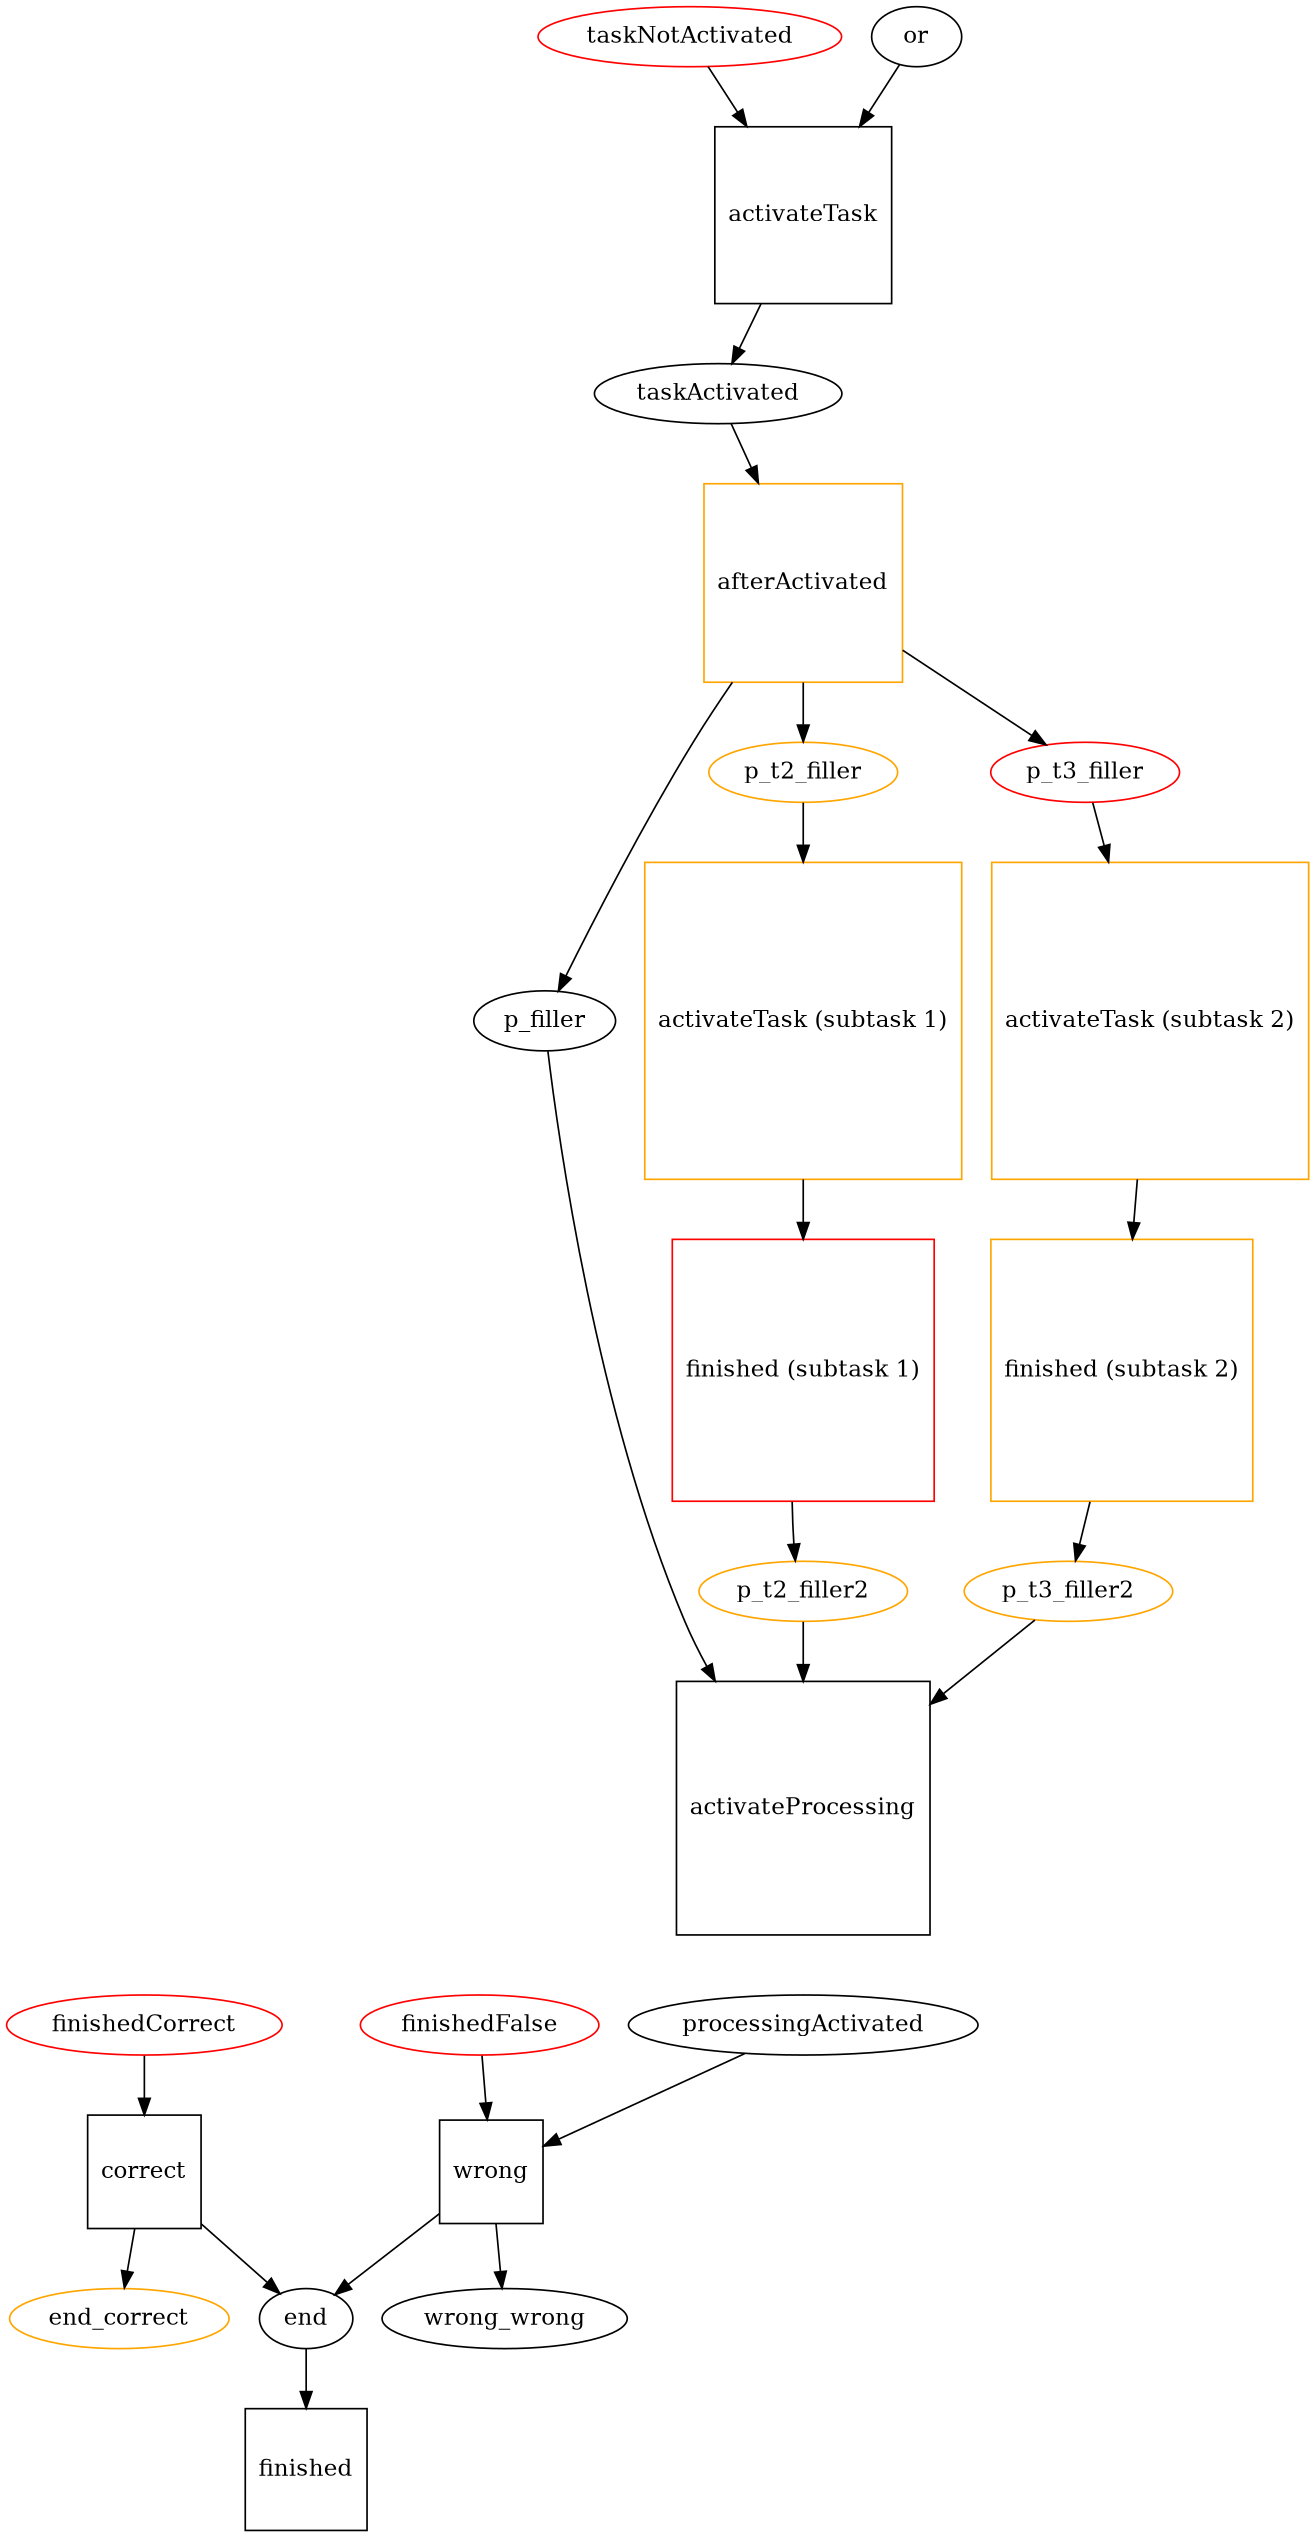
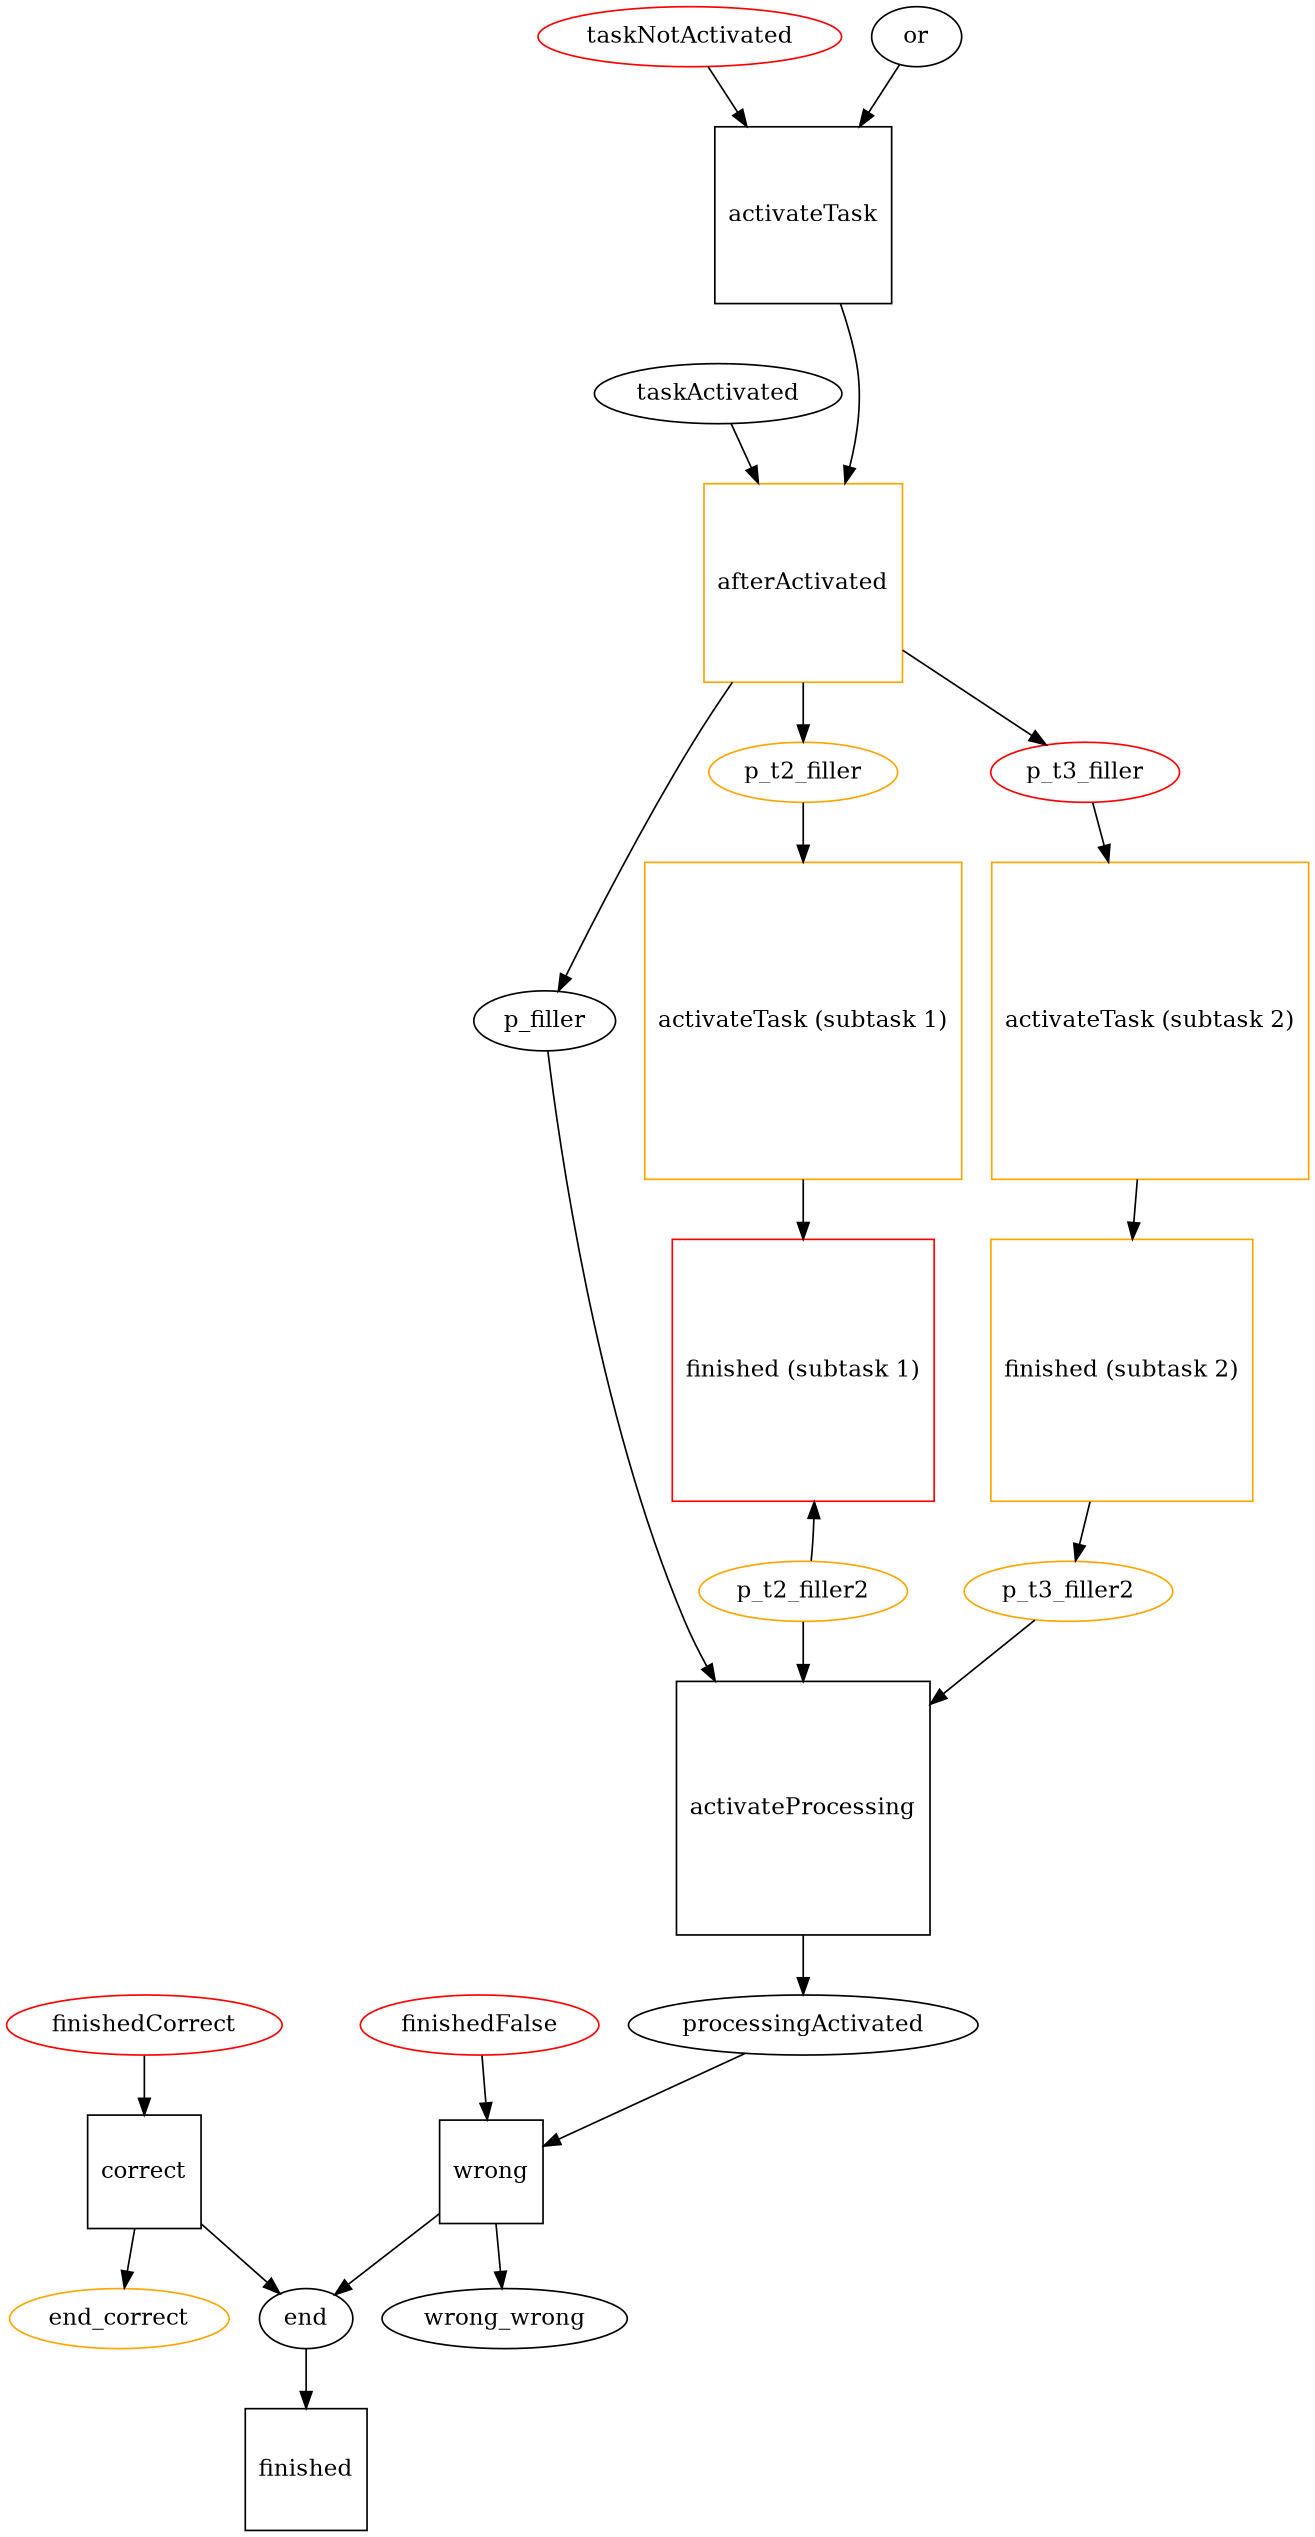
(750, 326) -> (859, 385)
(793, 1523) -> (813, 1540)
none -> (803, 1956)
